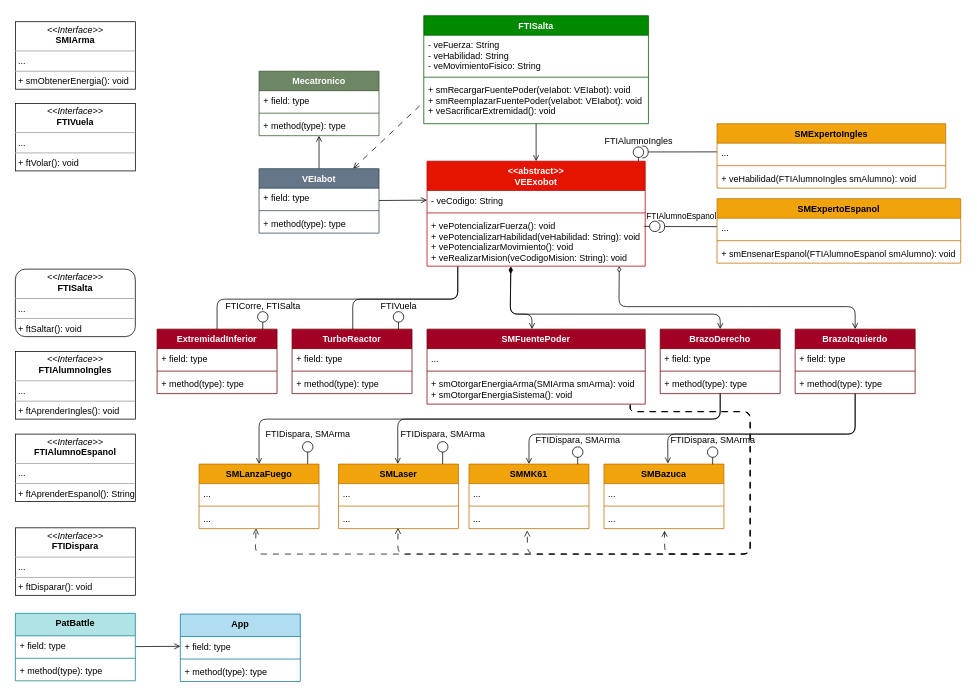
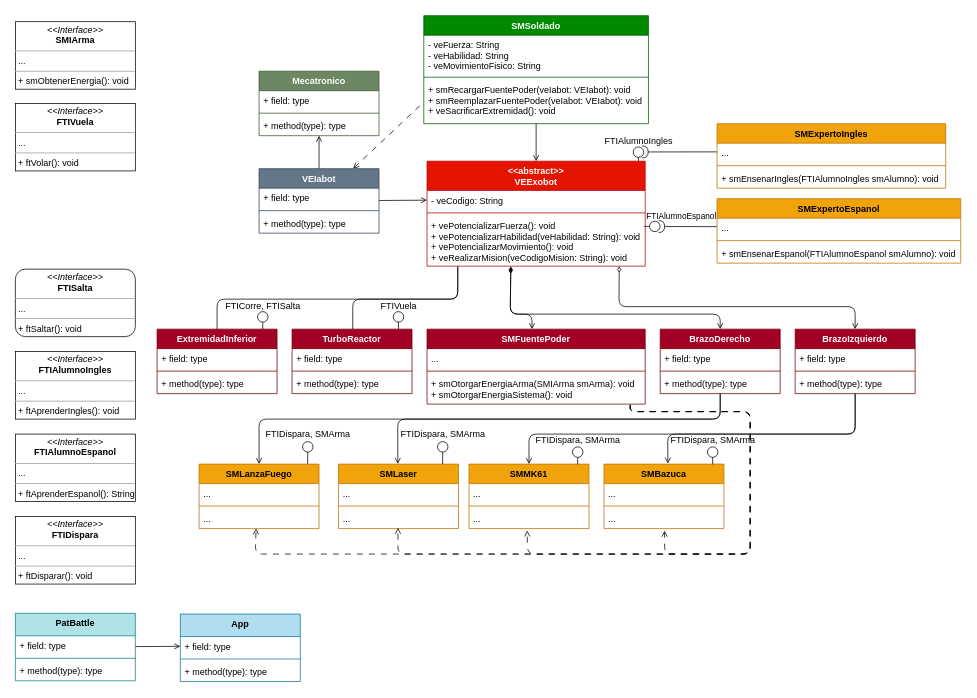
(536, 26) -> (536, 26)
(822, 179) -> (834, 179)
(75, 561) -> (75, 550)
